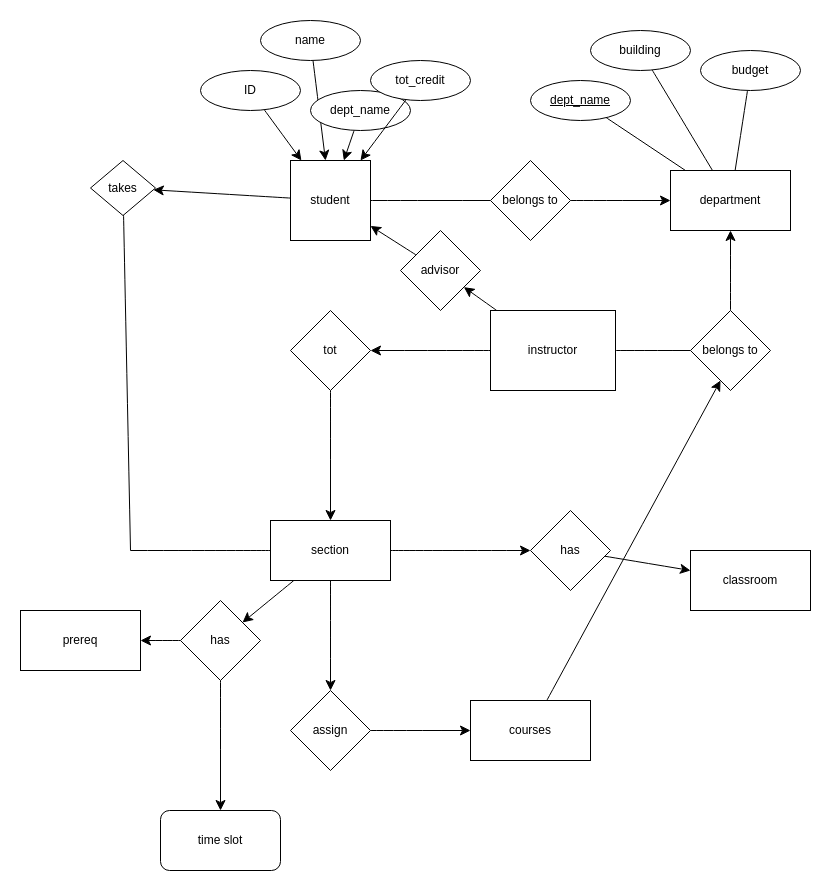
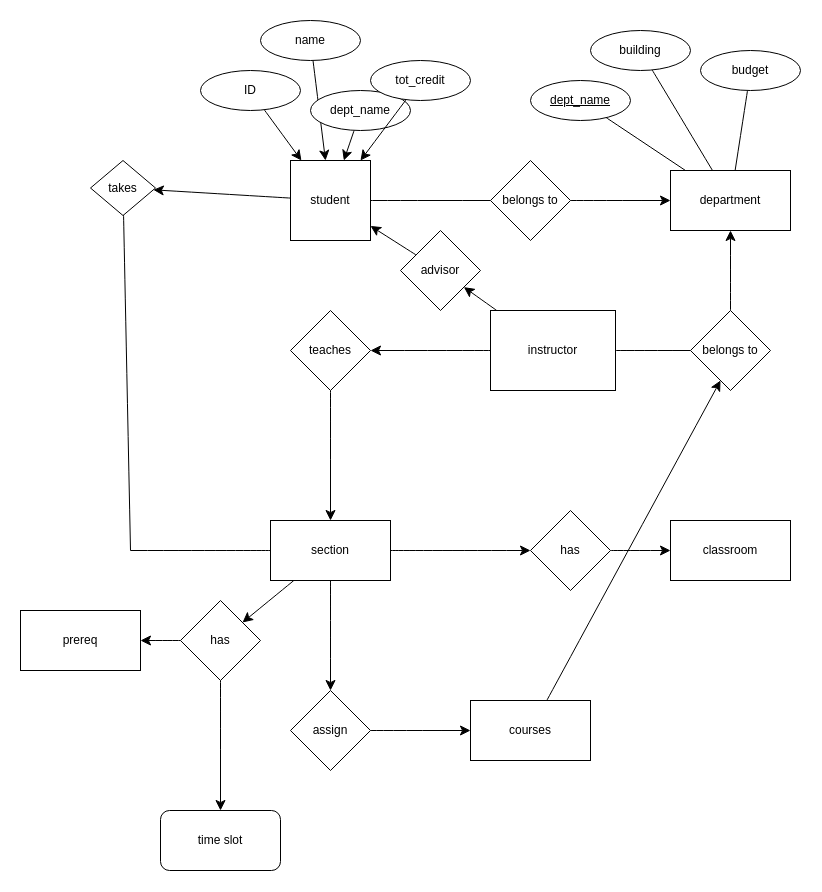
(331, 351) -> (331, 351)
(751, 581) -> (731, 551)
